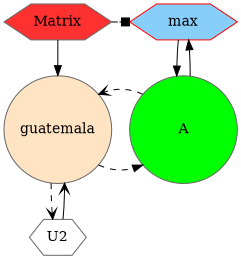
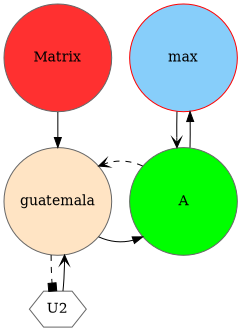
(58, 22) -> (58, 58)
(116, 22) -> none
(183, 22) -> (183, 58)
(177, 53) -> (177, 125)
(116, 170) -> (116, 242)
(51, 196) -> (51, 268)
